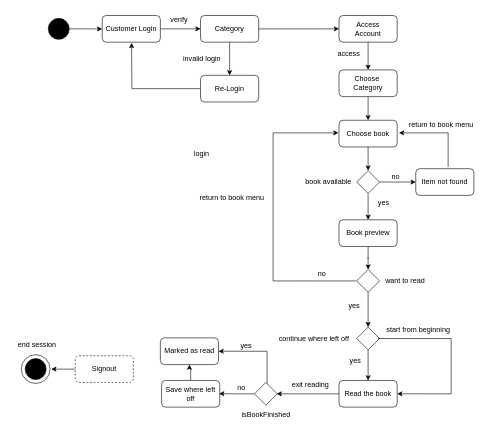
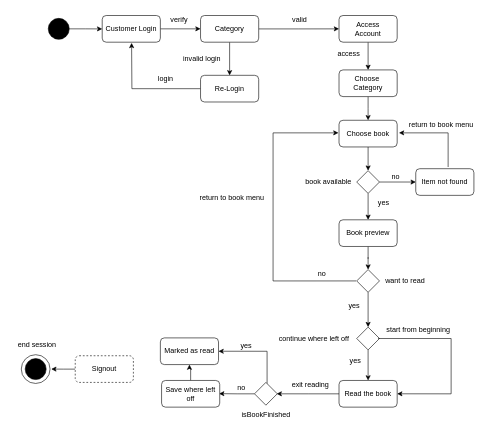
none -> (299, 20)
(202, 154) -> (166, 79)
